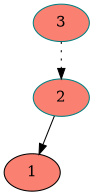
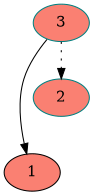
(49, 130) -> (22, 88)
